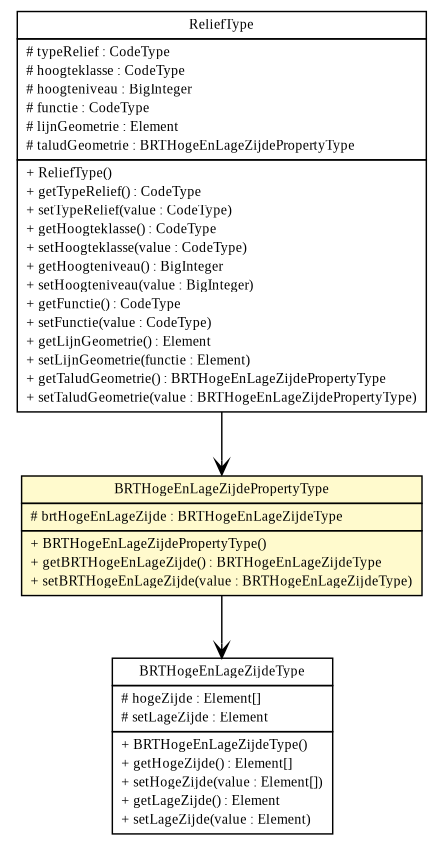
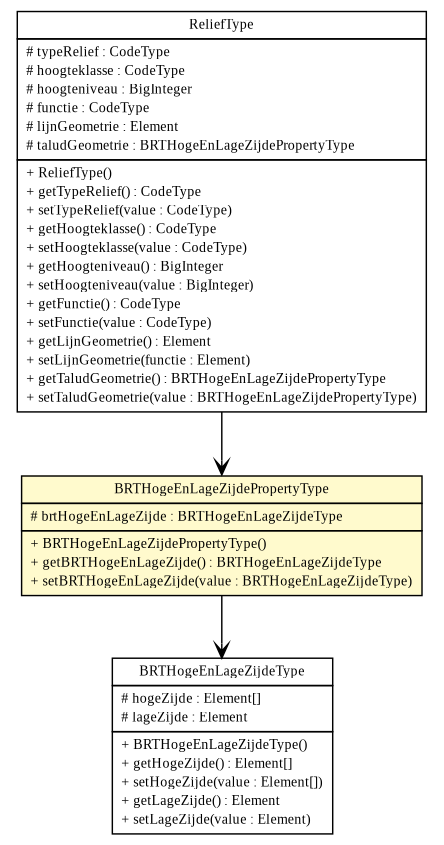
(195, 717) -> (185, 717)
